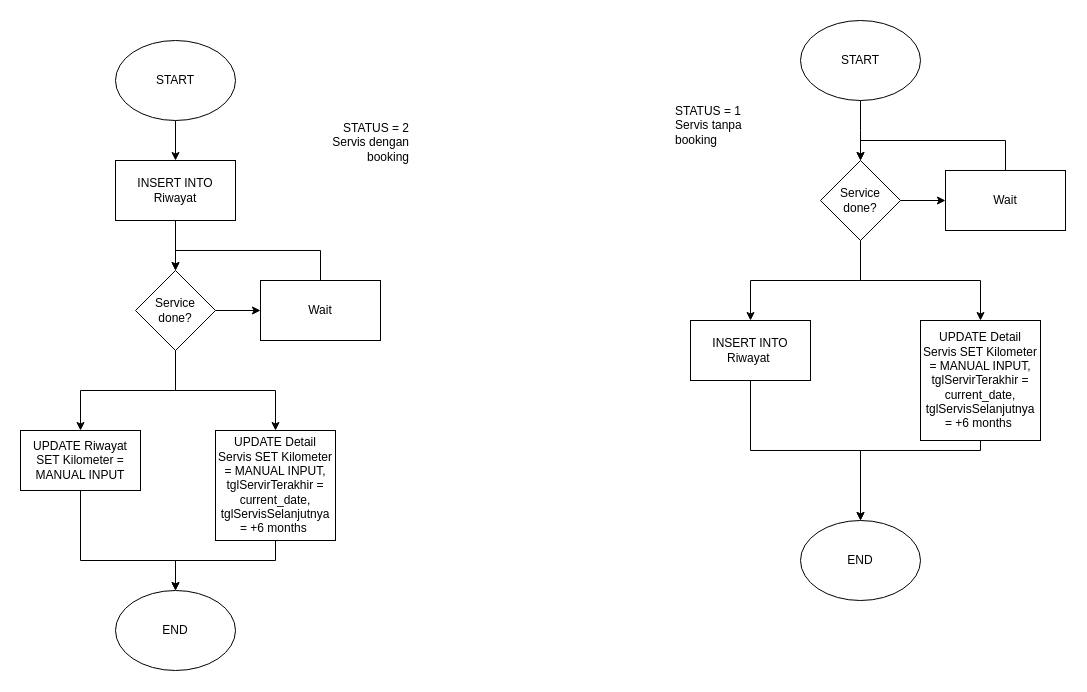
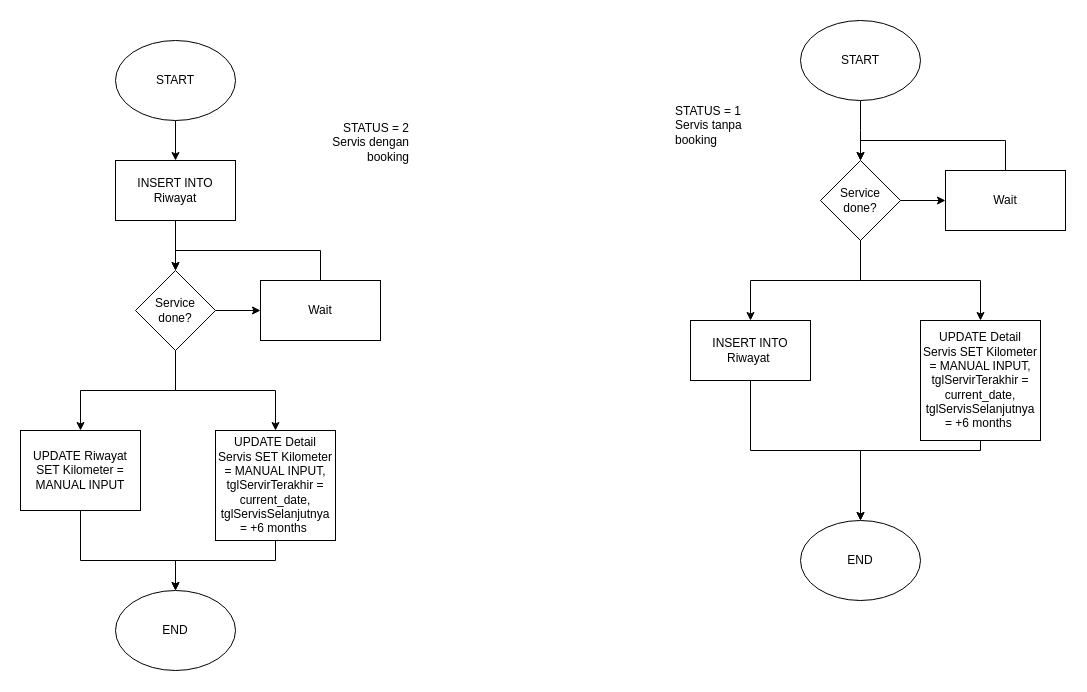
(81, 461) -> (81, 471)
